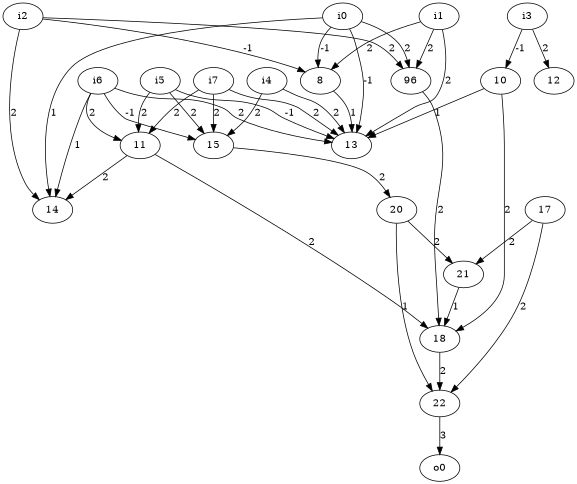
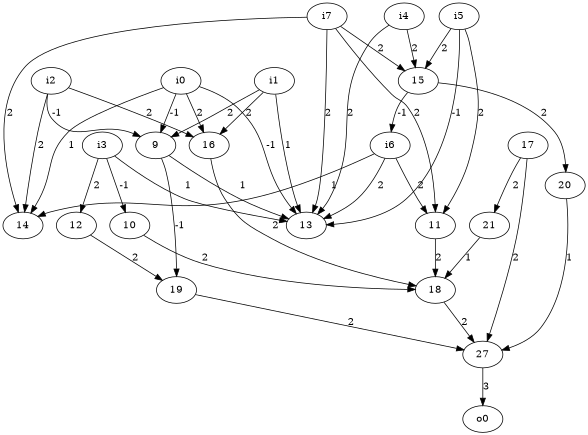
(320, 81) -> (156, 145)
(411, 81) -> (209, 145)
(449, 81) -> (289, 145)
(430, 112) -> (188, 200)
(143, 125) -> (398, 107)
(99, 175) -> (91, 38)
(427, 239) -> none
none -> (177, 290)
(440, 403) -> (483, 355)
